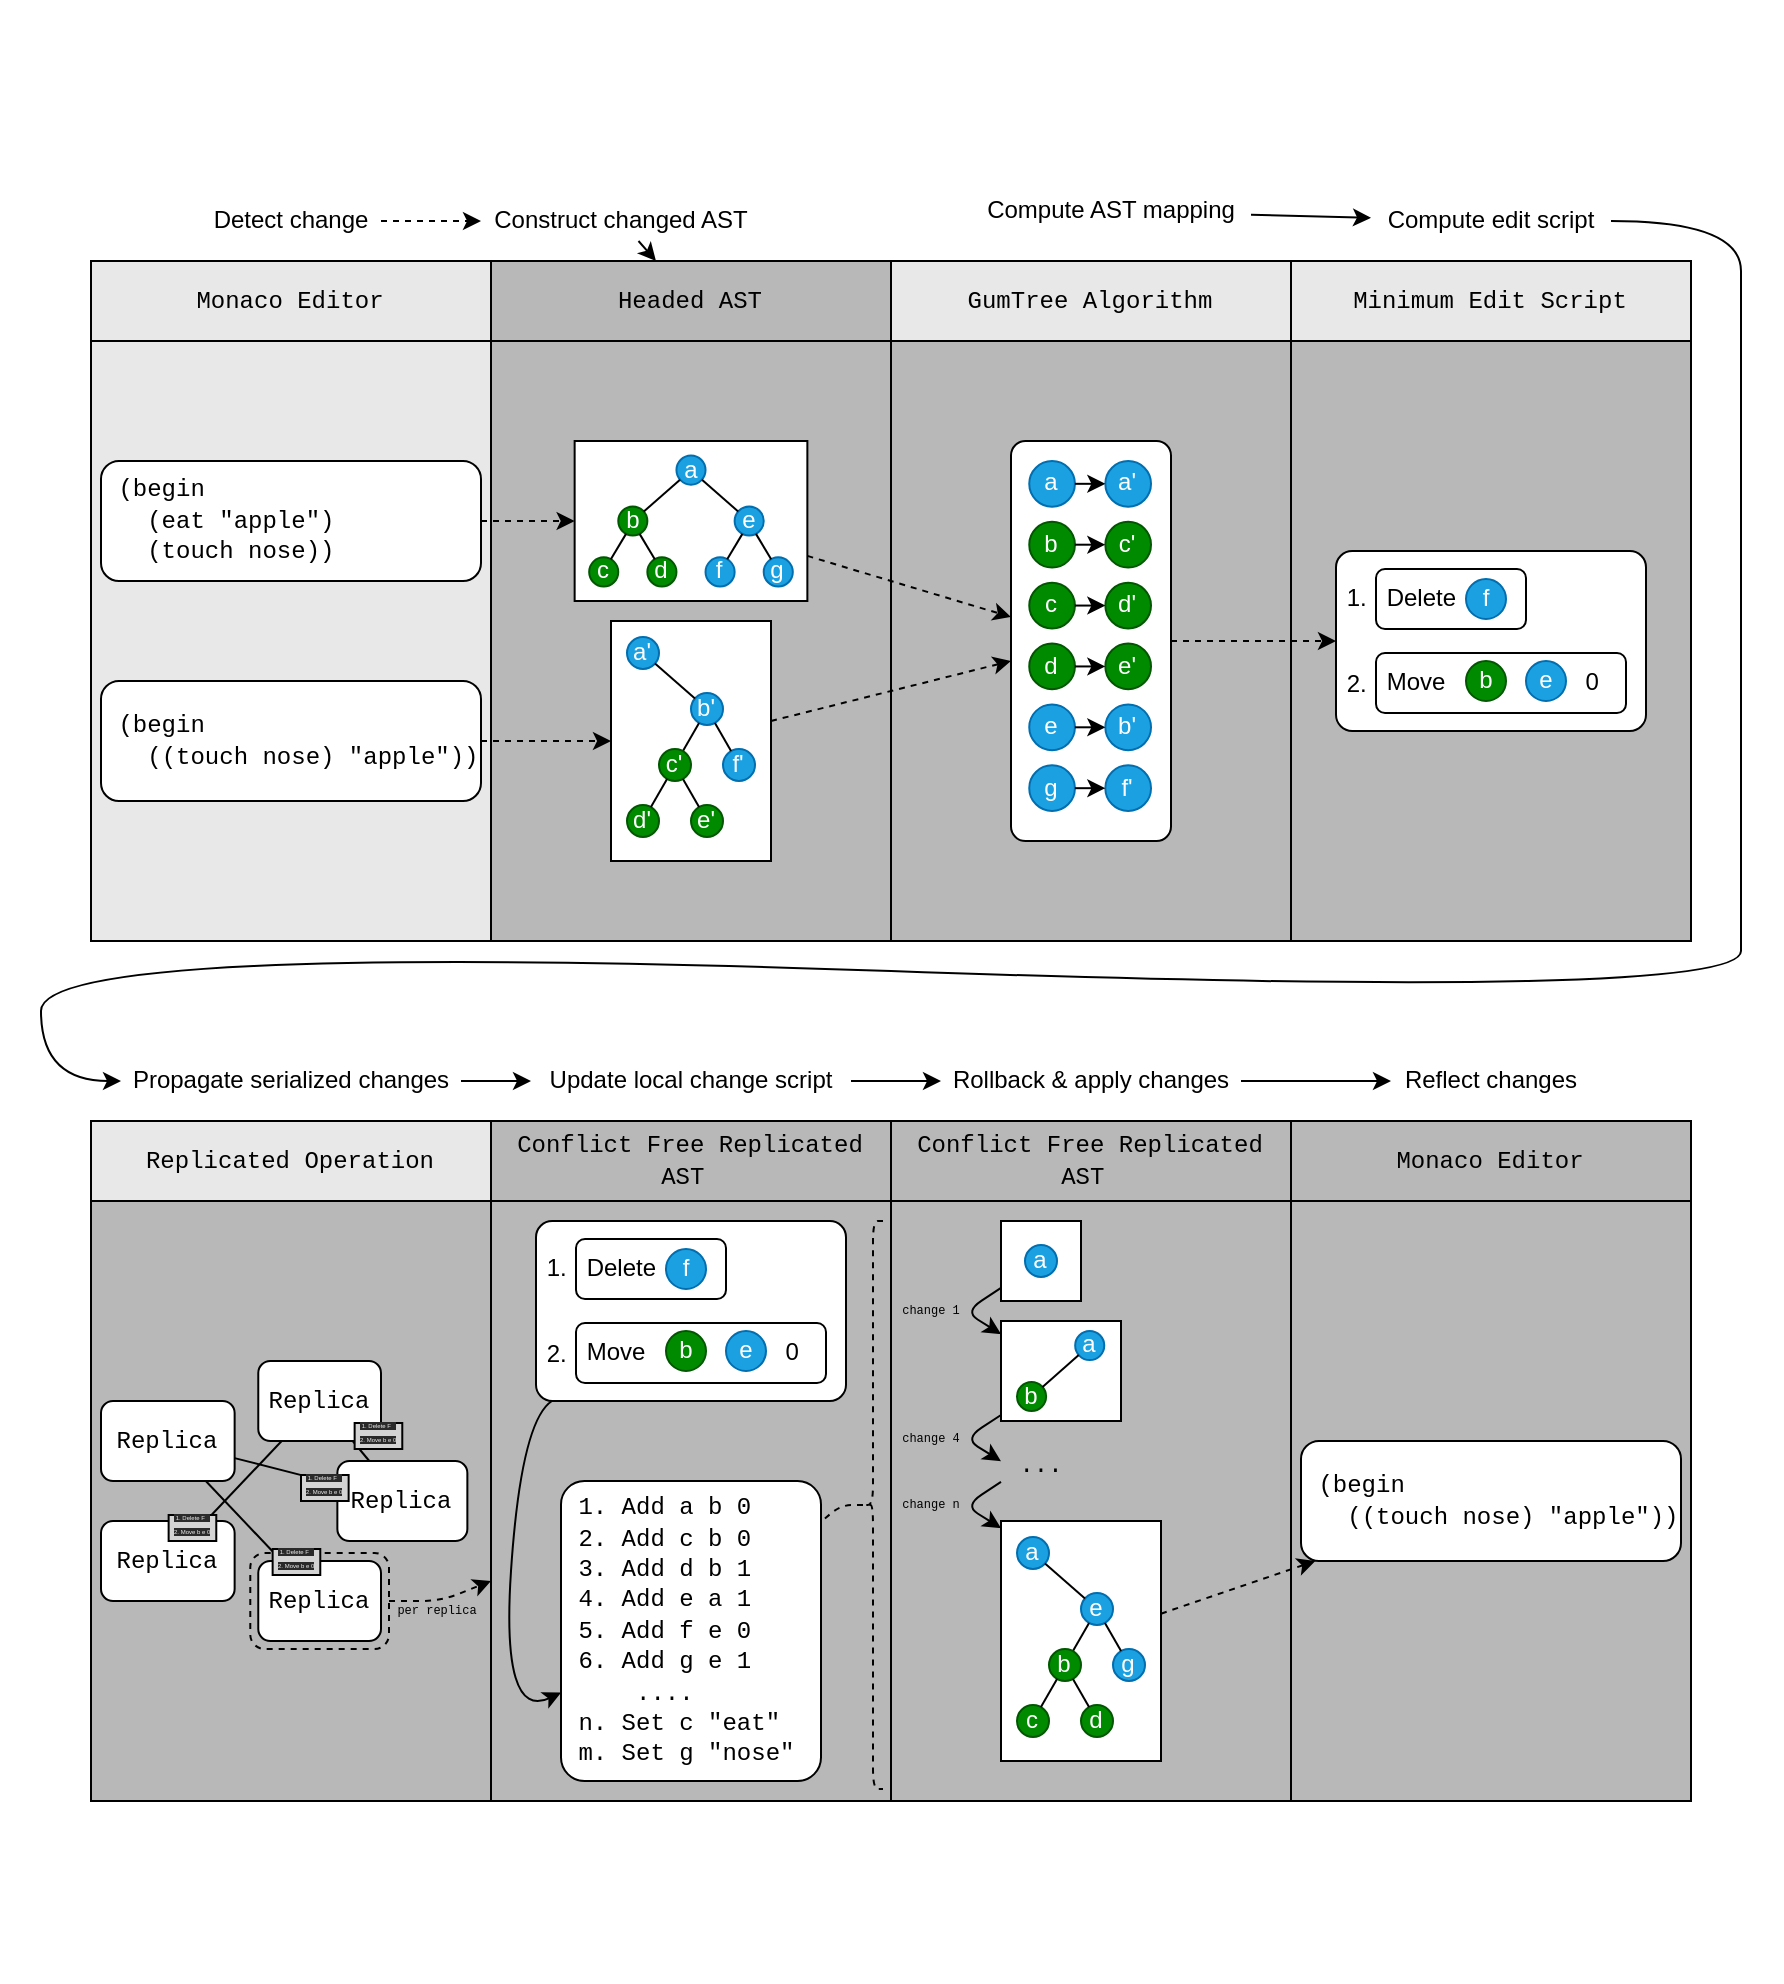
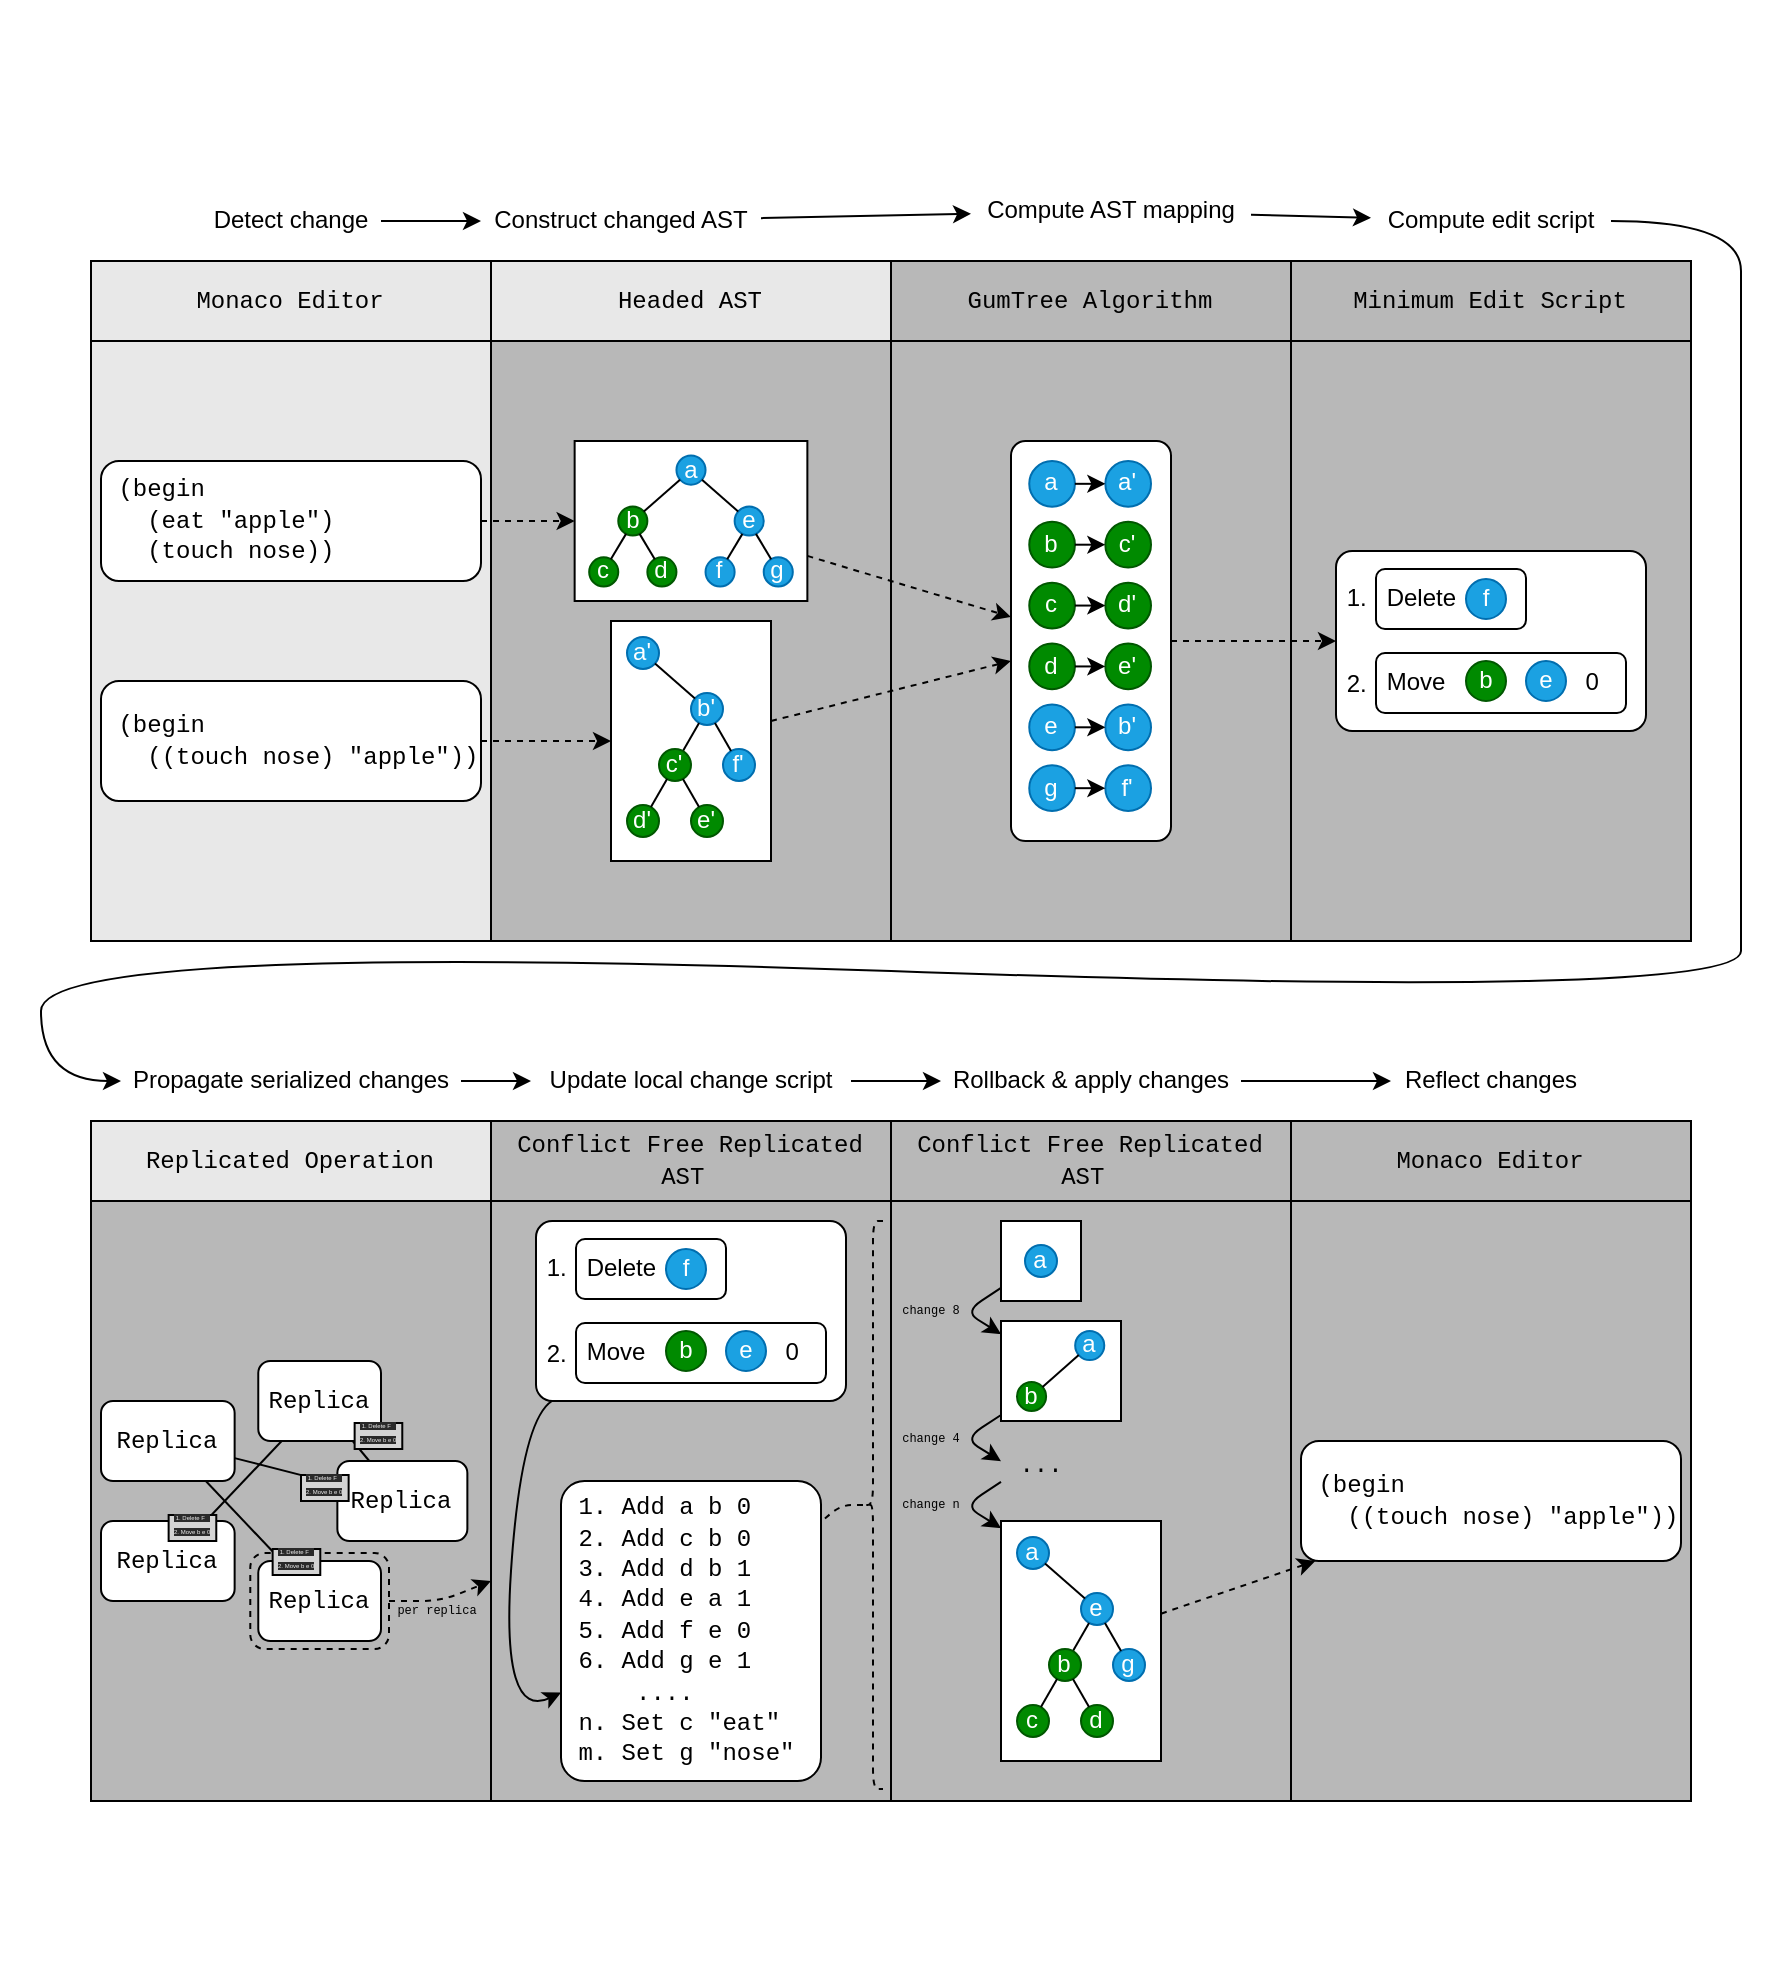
(425, 221) -> (425, 221)
(643, 246) -> (859, 216)
(691, 301) -> (691, 301)
(1091, 301) -> (1091, 301)
(1491, 301) -> (1491, 301)
(932, 1311) -> (932, 1311)
